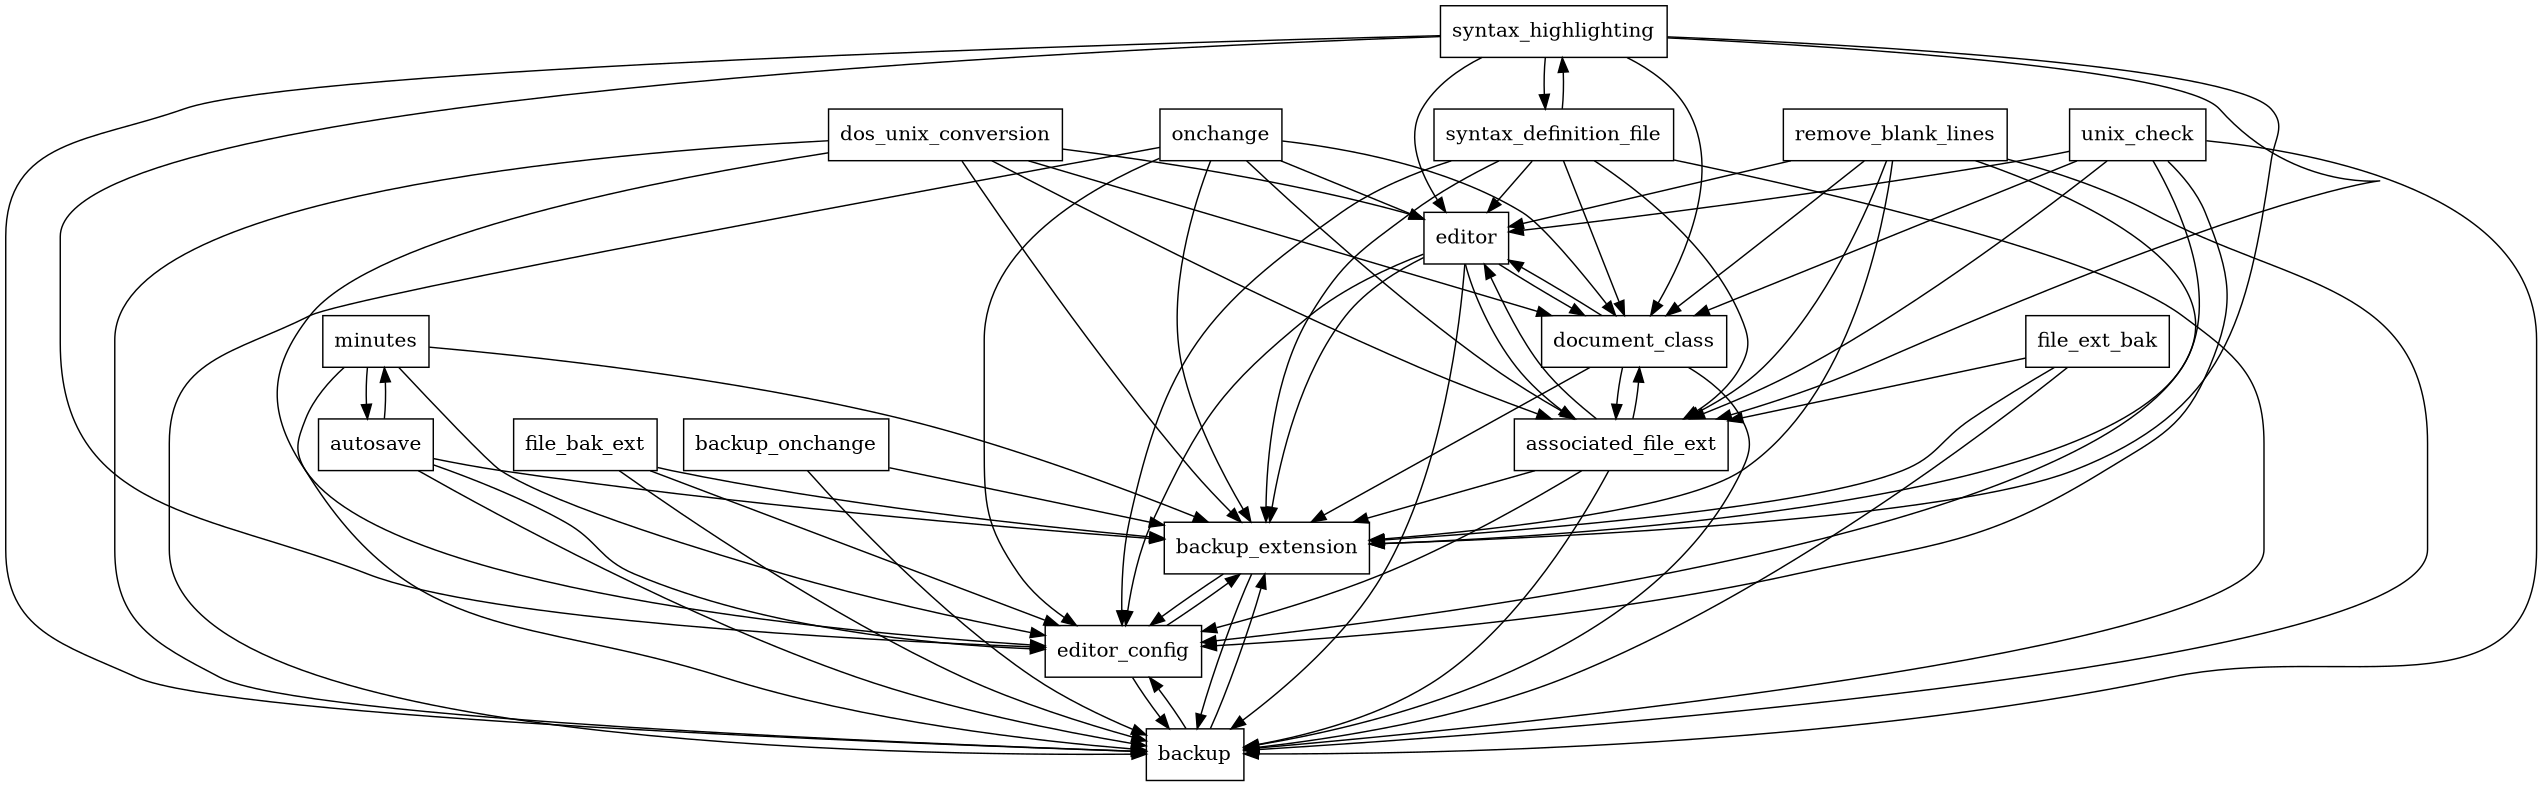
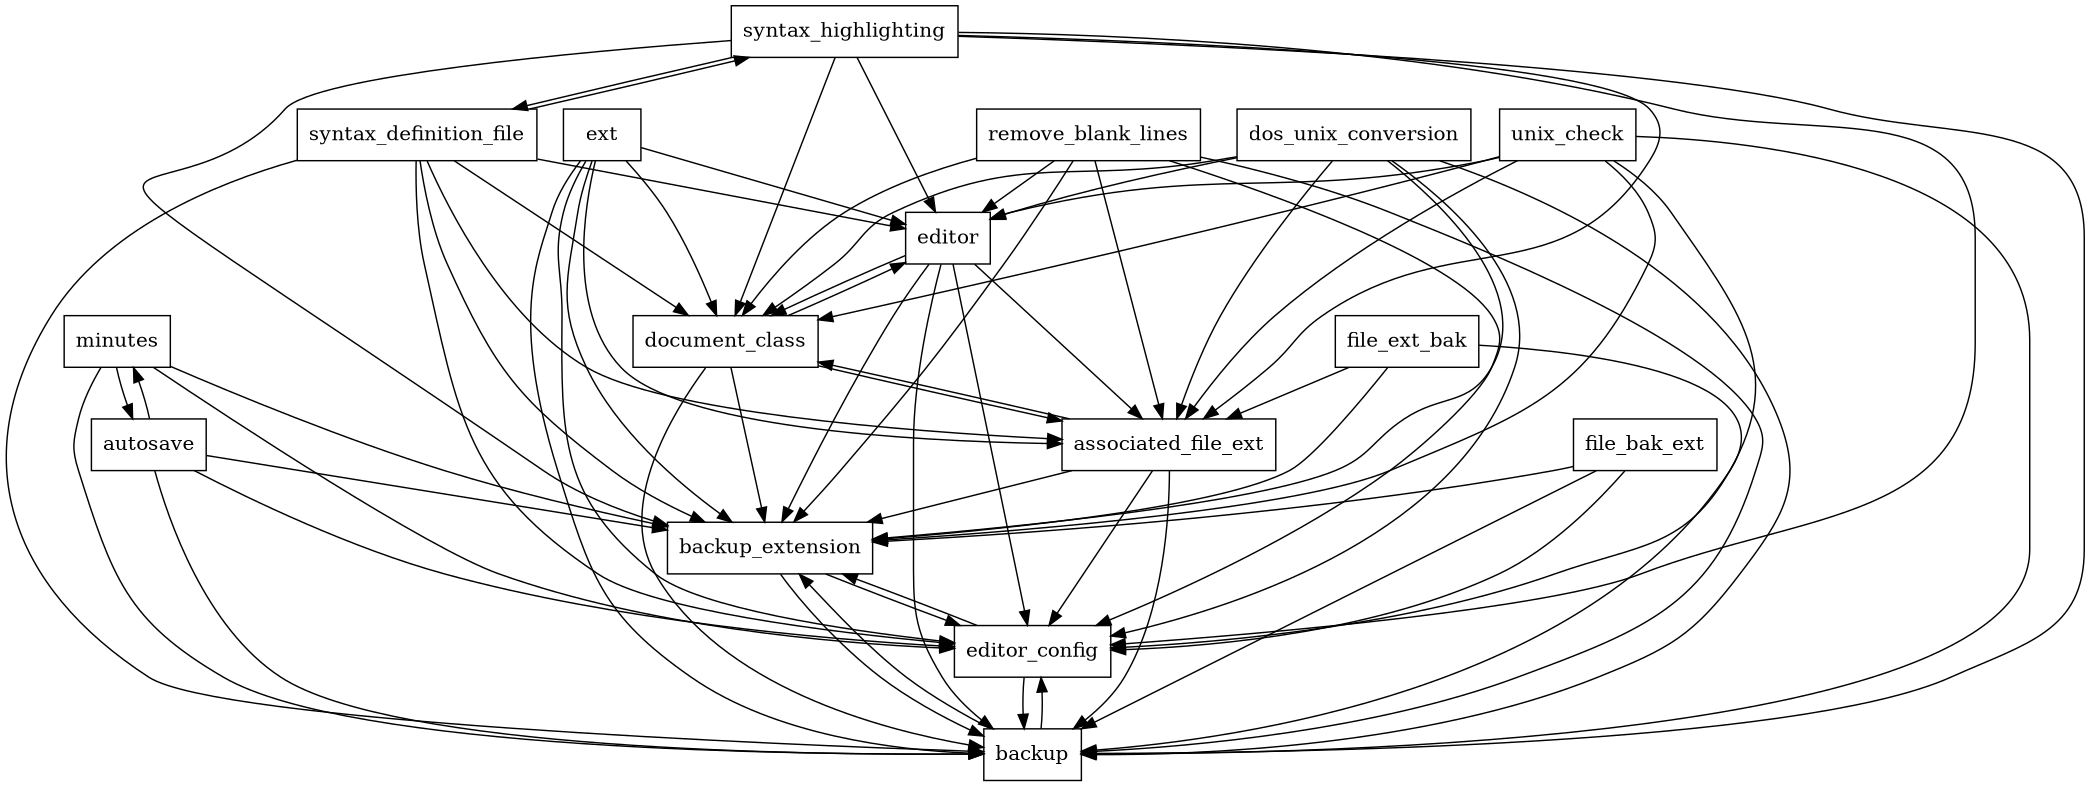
(1221, 135) -> (602, 135)
(1534, 356) -> none
(786, 445) -> none
